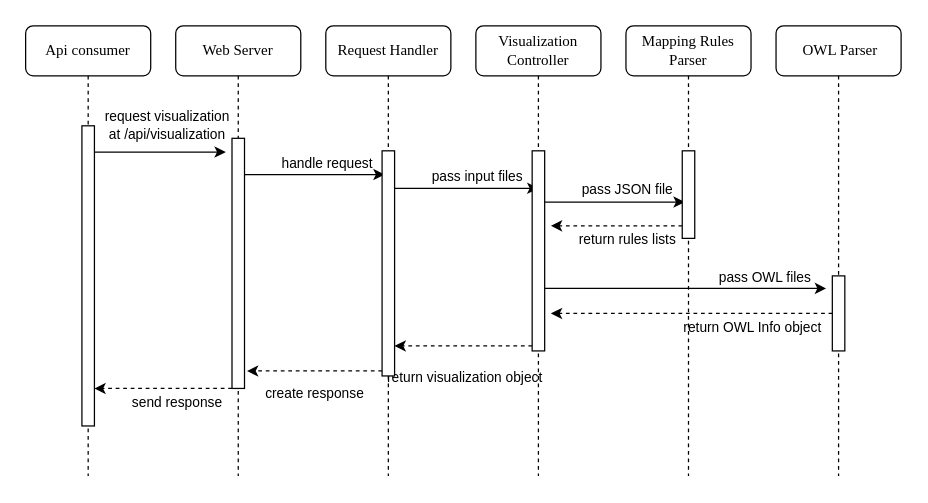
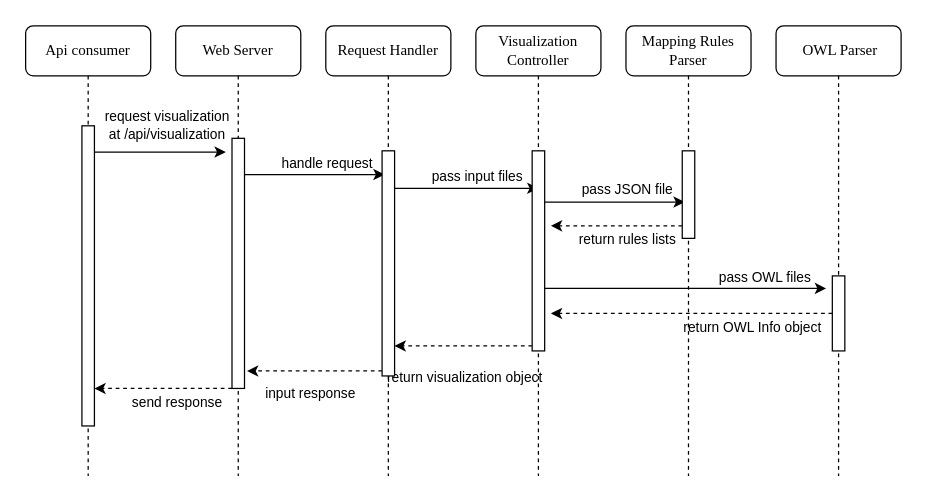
(321, 402) -> (321, 393)
